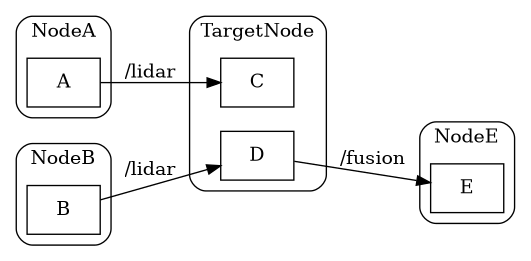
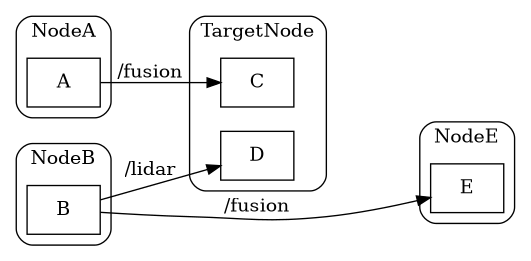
(150, 72) -> (150, 72)
(355, 171) -> (260, 220)
